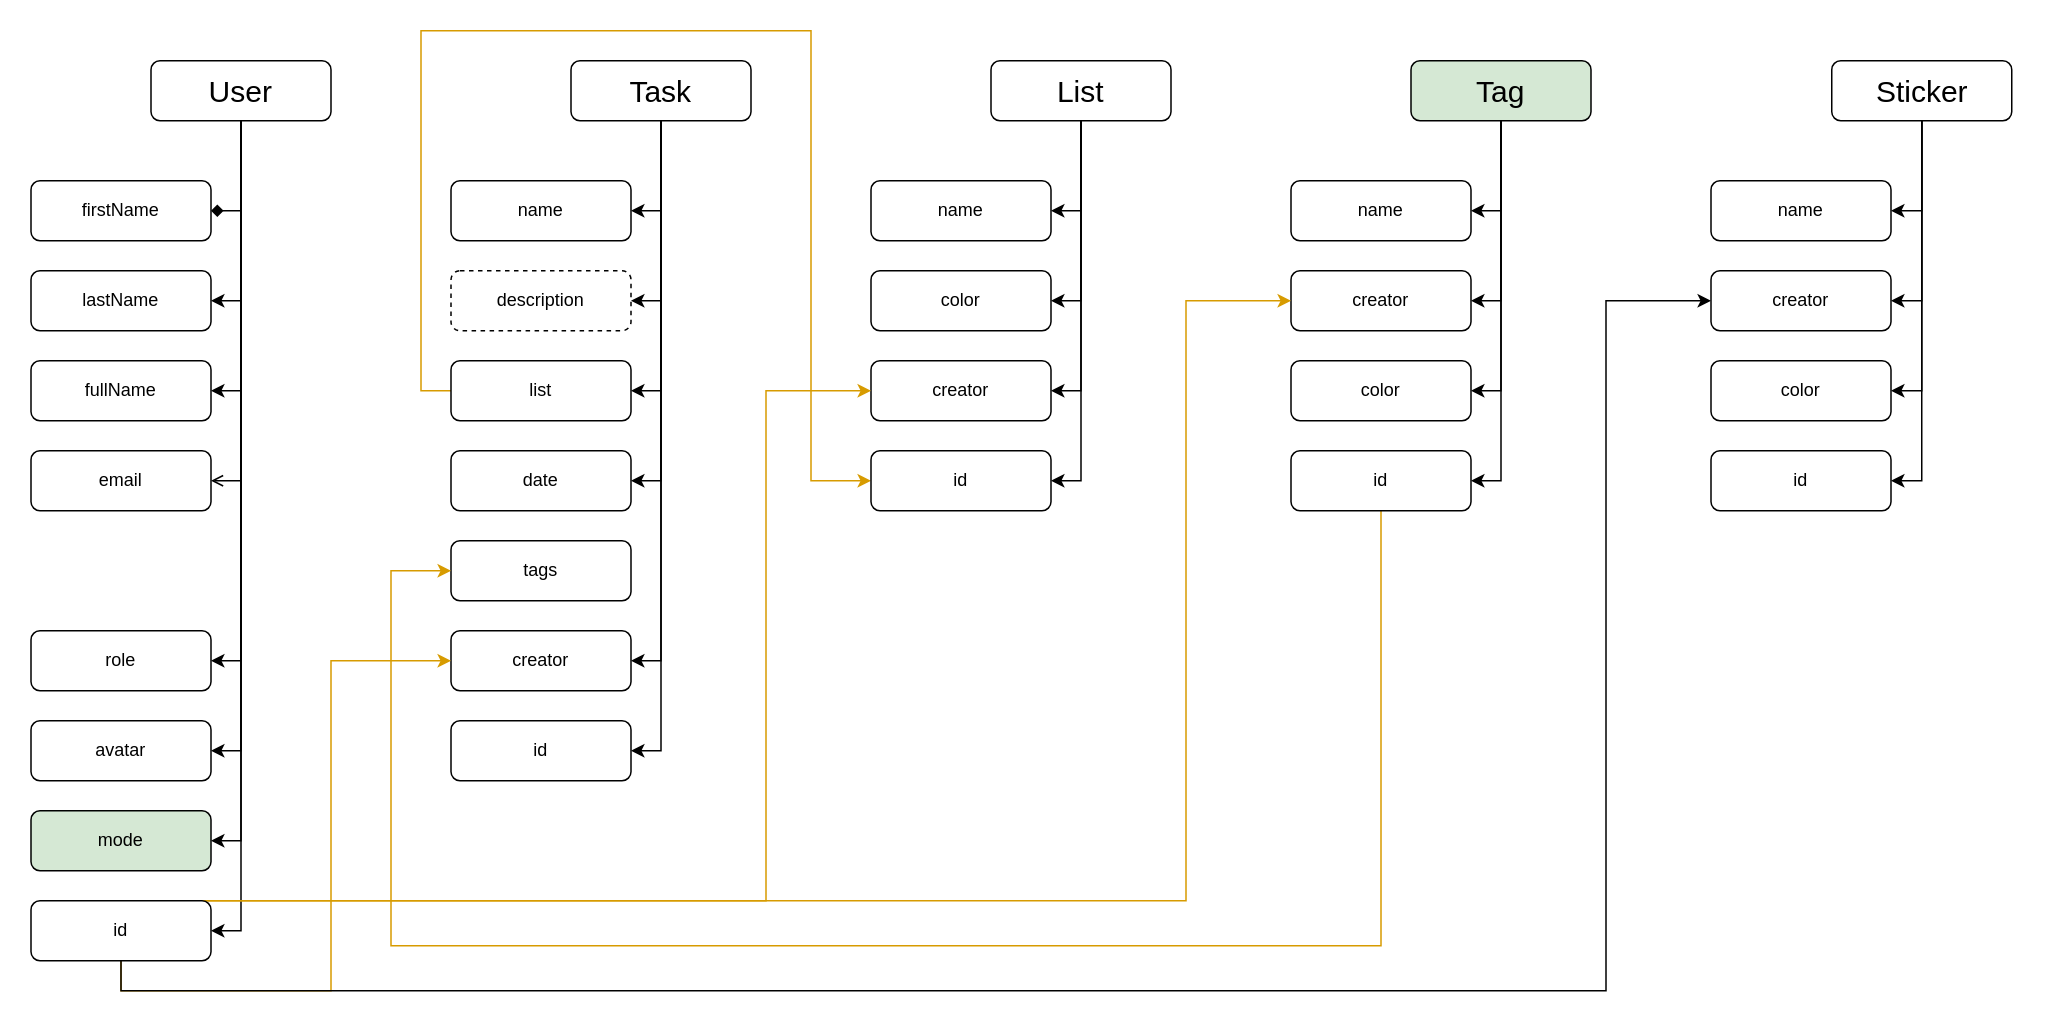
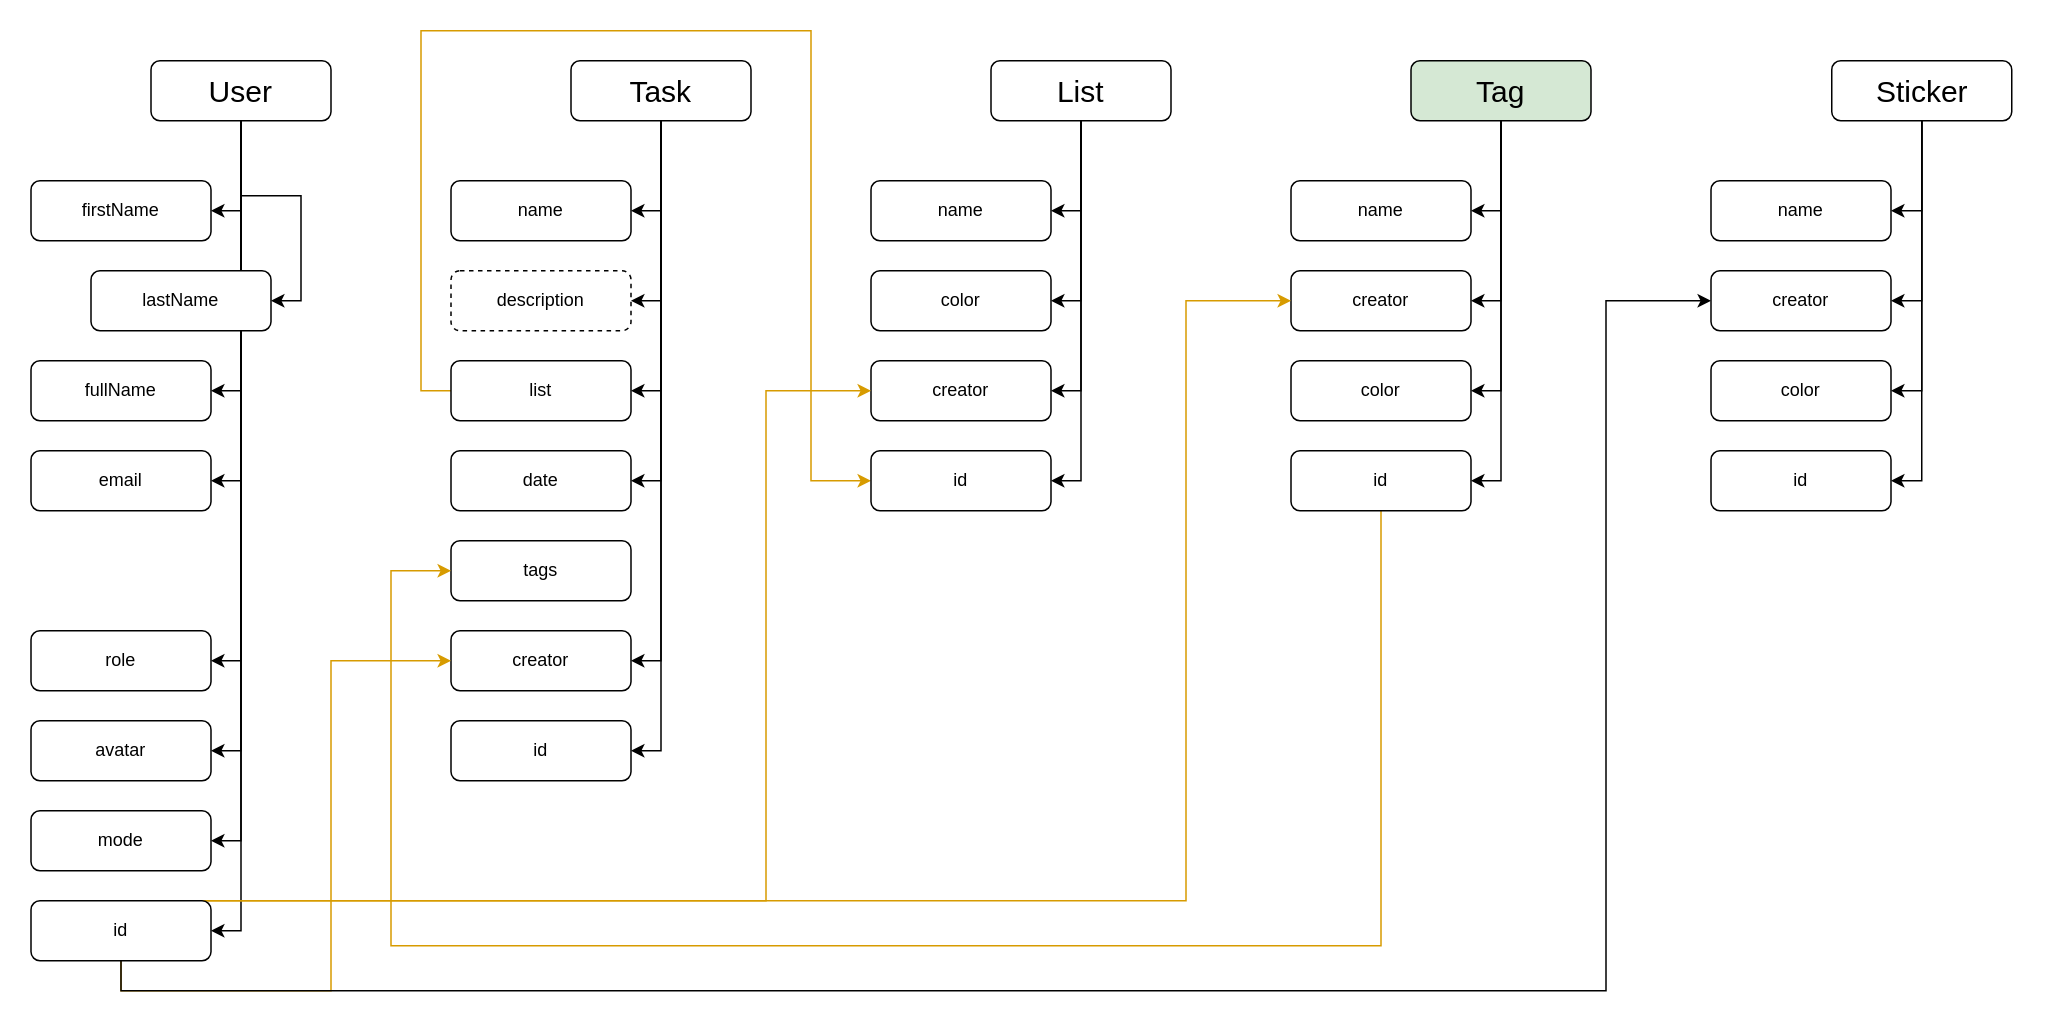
(223, 211) -> (222, 211)
(121, 301) -> (181, 301)
(220, 481) -> (222, 481)
(121, 841) -> (121, 841)
